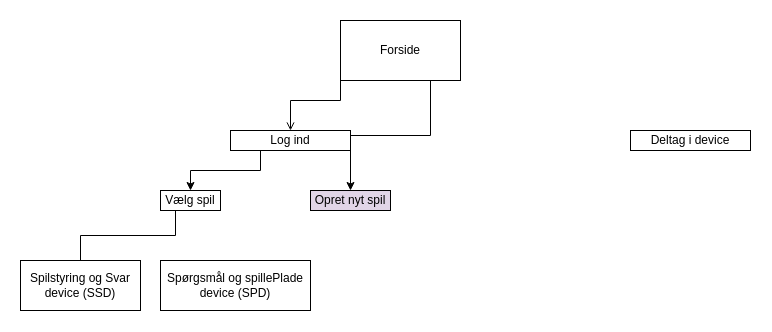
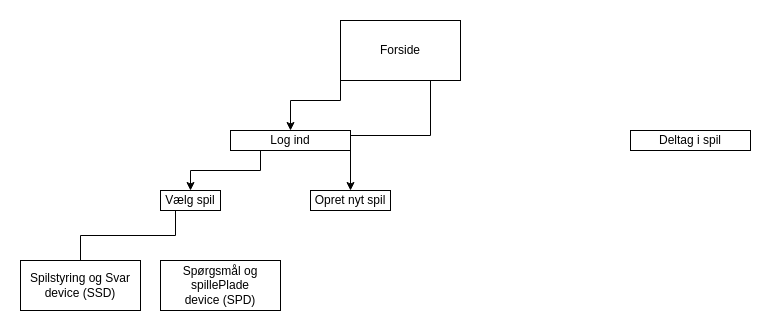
(291, 124) -> (291, 122)
(691, 141) -> (691, 141)
(351, 201) -> (351, 201)
(236, 286) -> (221, 286)
